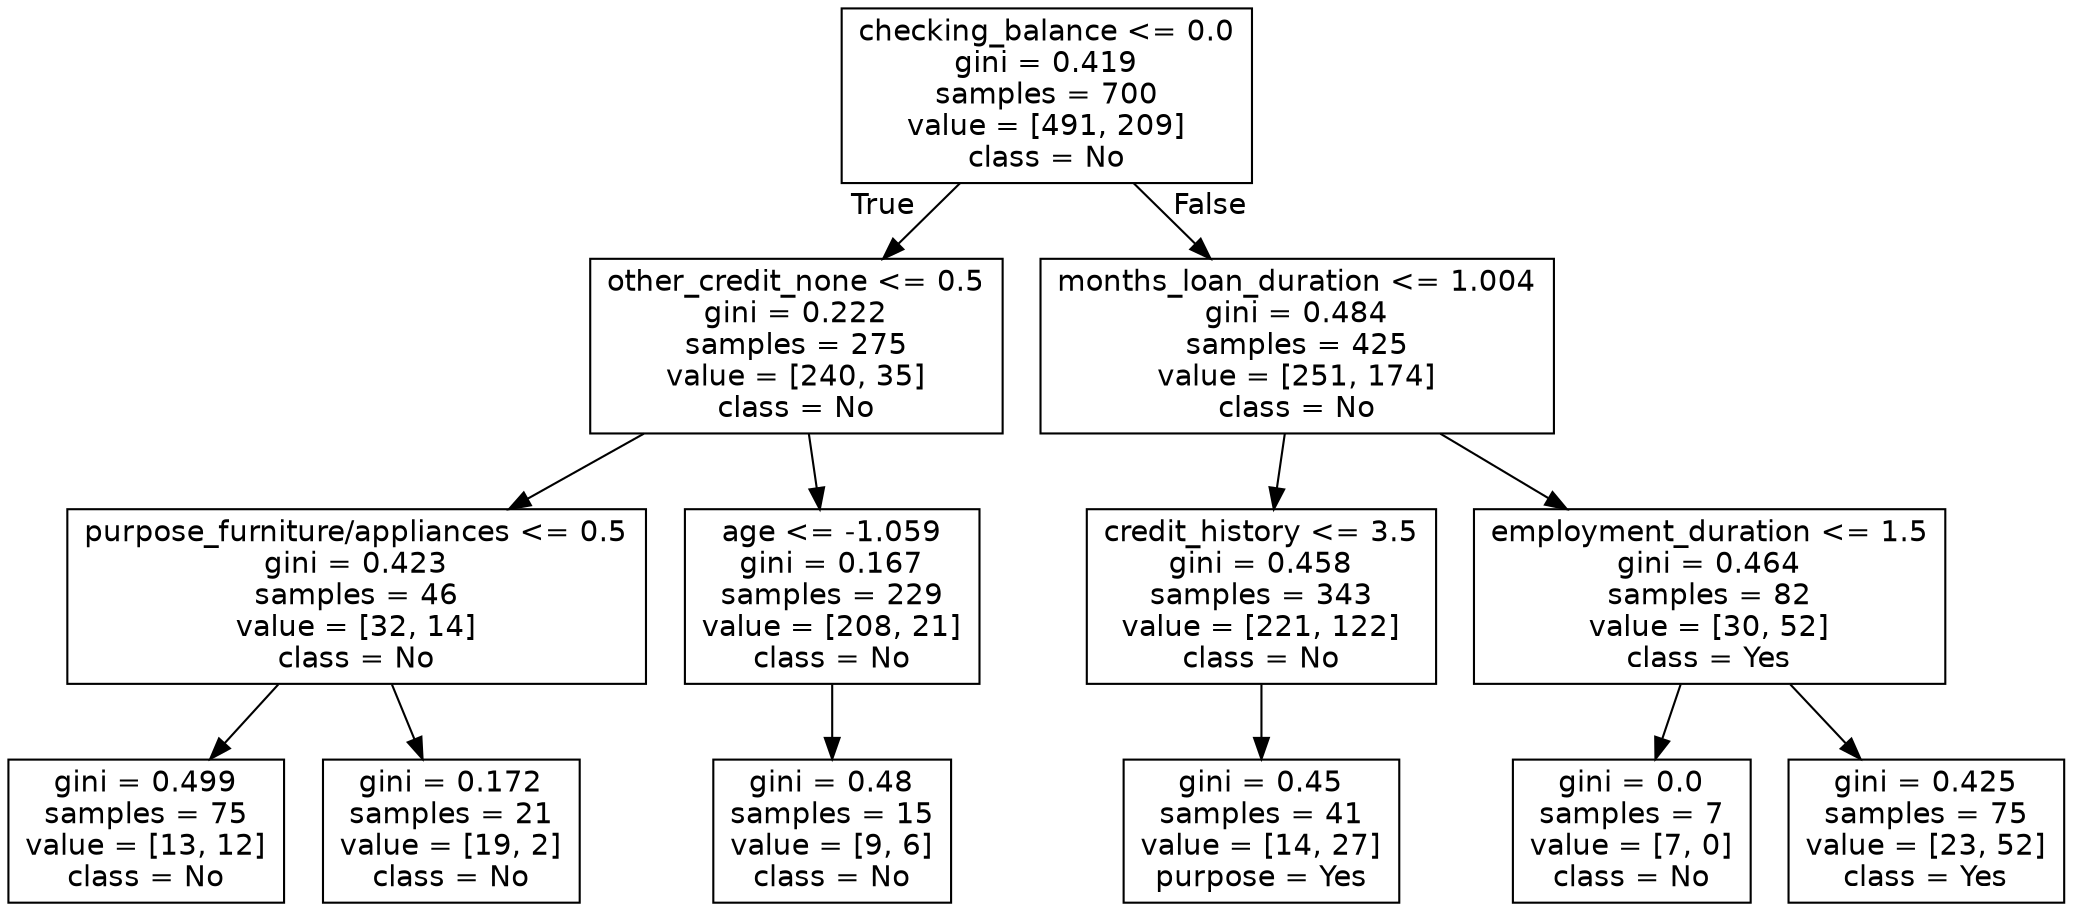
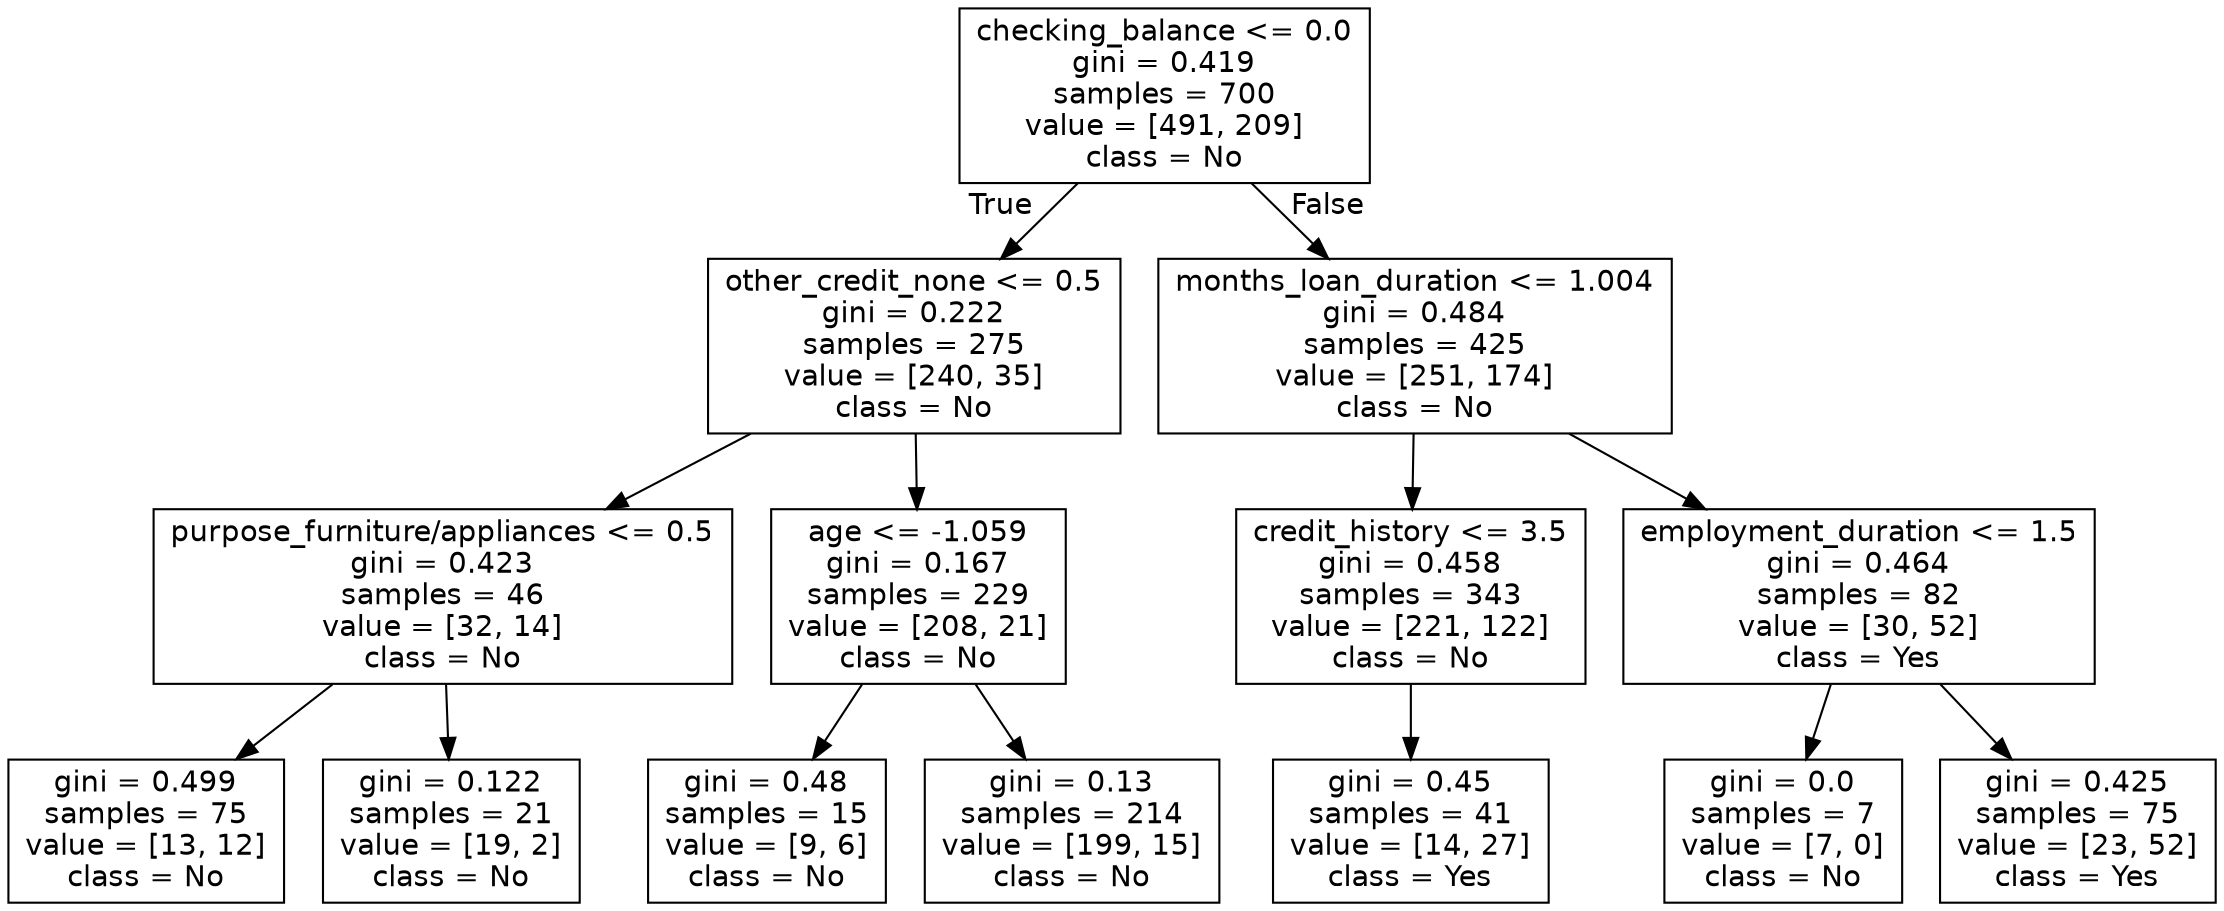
(451, 831) -> (451, 831)
none -> (1072, 831)
(1261, 831) -> (1411, 831)
